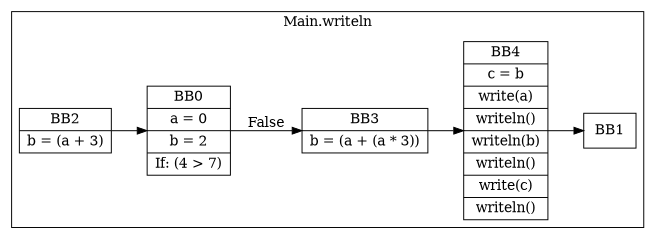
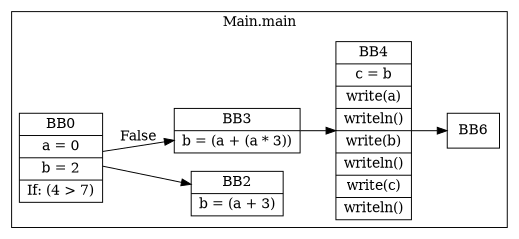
(328, 23) -> (259, 23)
(124, 131) -> (142, 174)
(610, 131) -> (473, 131)
(506, 141) -> (374, 141)
